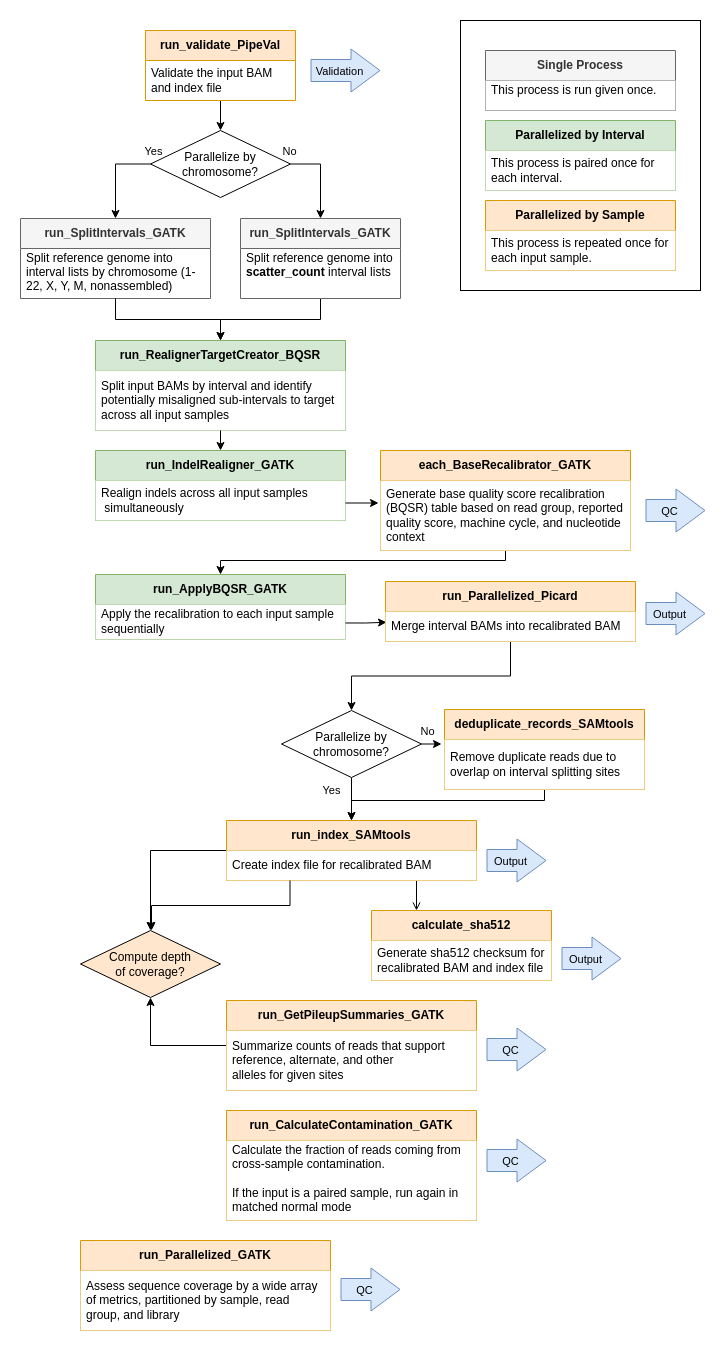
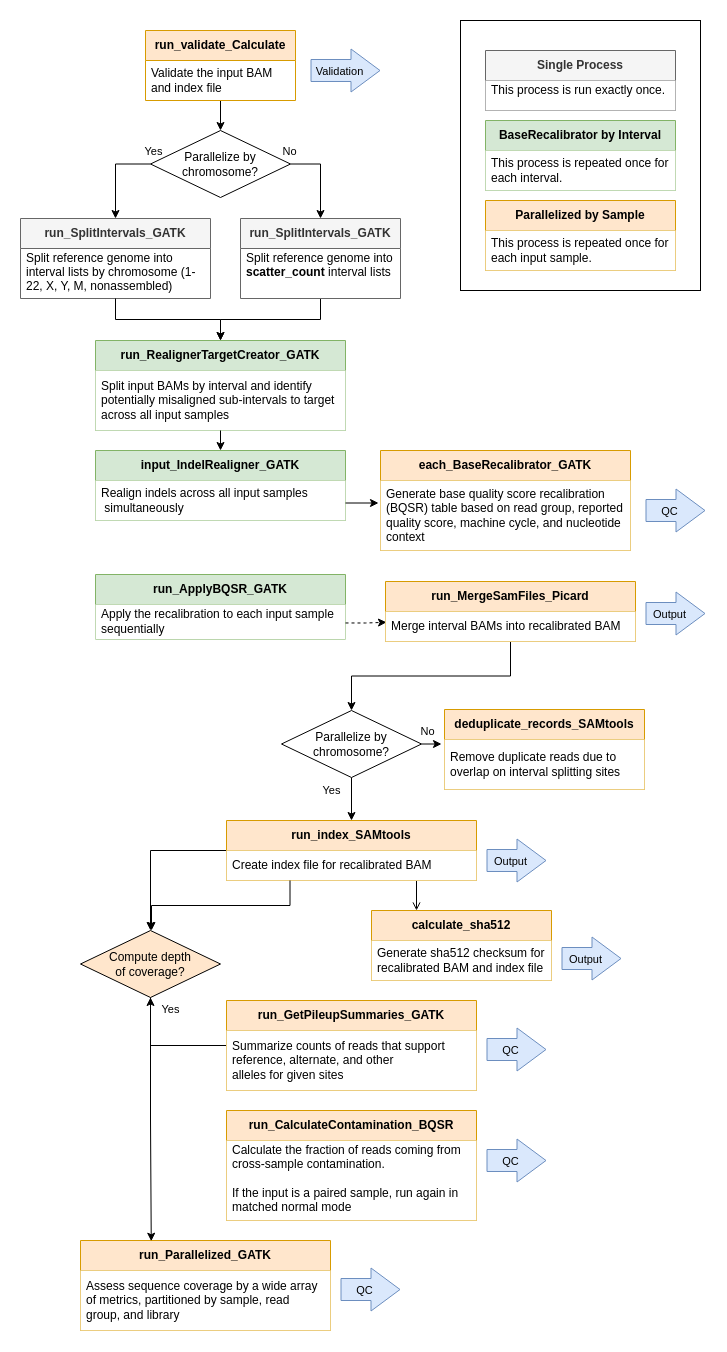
(221, 46) -> (221, 46)
(582, 96) -> (582, 96)
(581, 136) -> (581, 136)
(582, 171) -> (582, 171)
(221, 356) -> (221, 356)
(221, 466) -> (221, 466)
(365, 561) -> none
(511, 597) -> (511, 597)
(364, 623) -> (364, 623)
(454, 801) -> none
(352, 1126) -> (352, 1126)
none -> (151, 1140)
